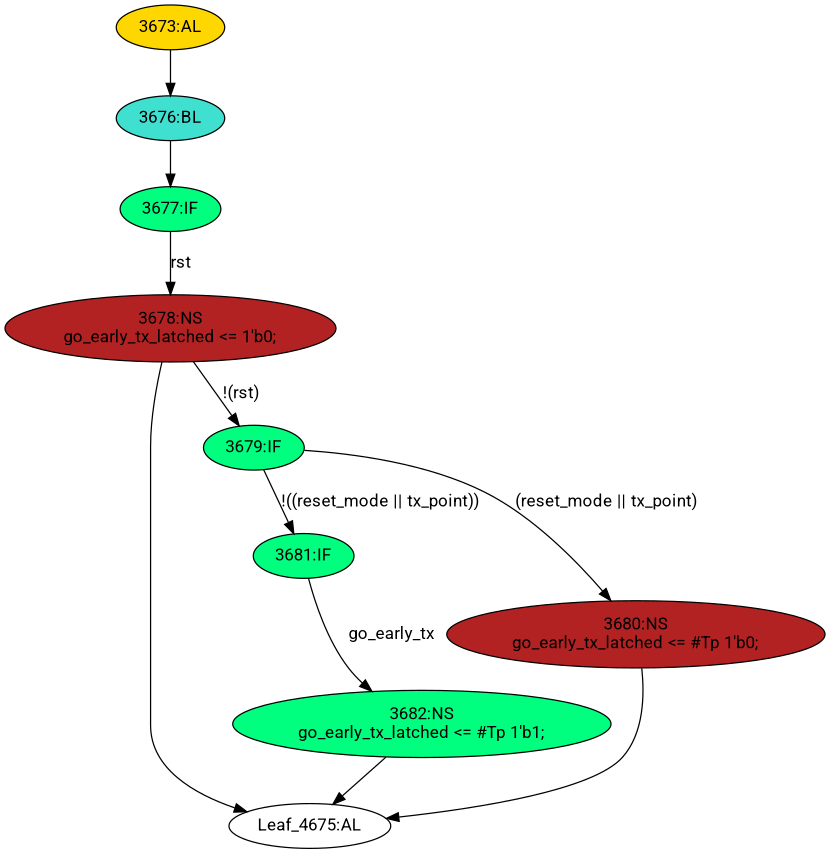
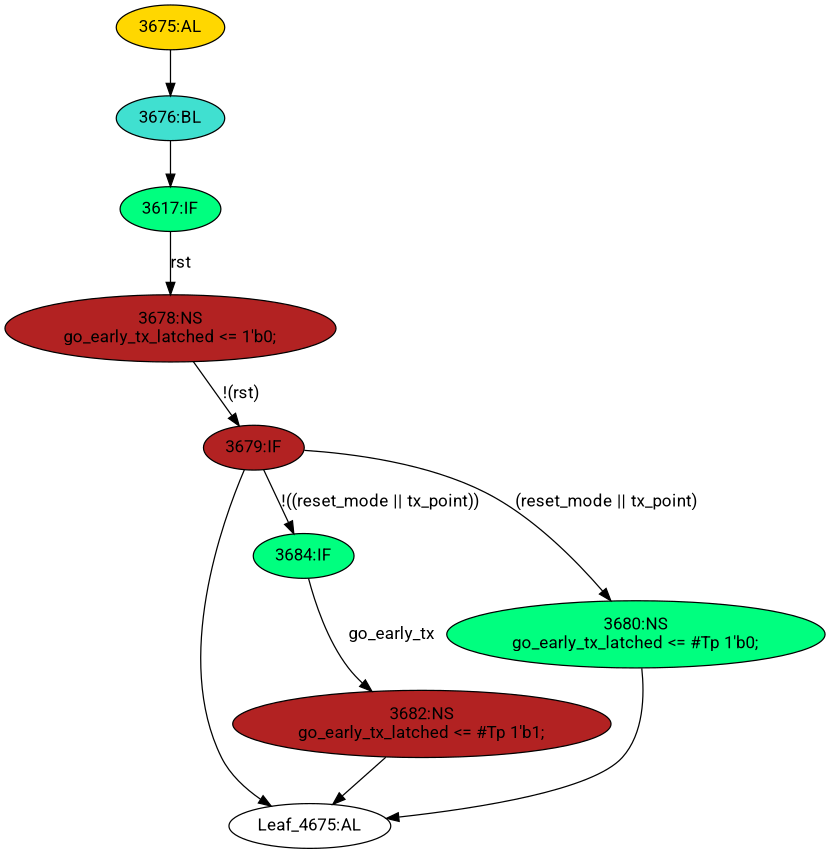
(170, 27) -> (170, 27)
(170, 209) -> (170, 209)
(254, 448) -> (254, 448)
(304, 556) -> (304, 556)
(151, 606) -> (201, 641)
(636, 634) -> (636, 634)
(422, 724) -> (422, 724)
